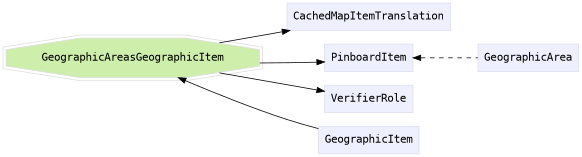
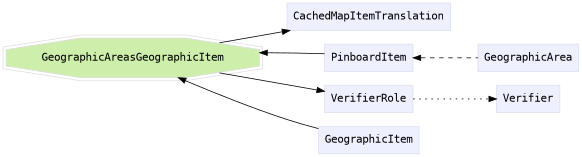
(288, 63) -> (296, 53)
none -> (528, 99)
